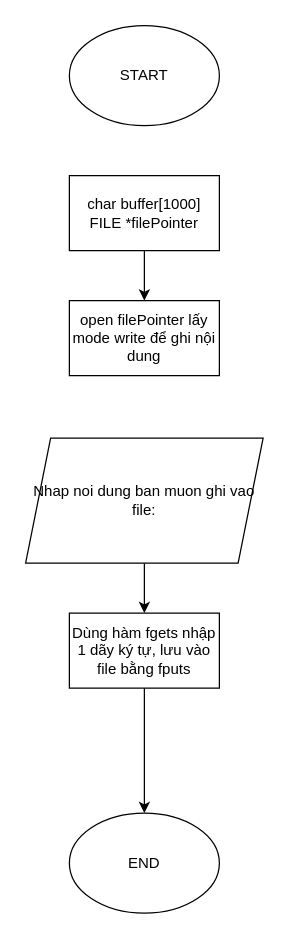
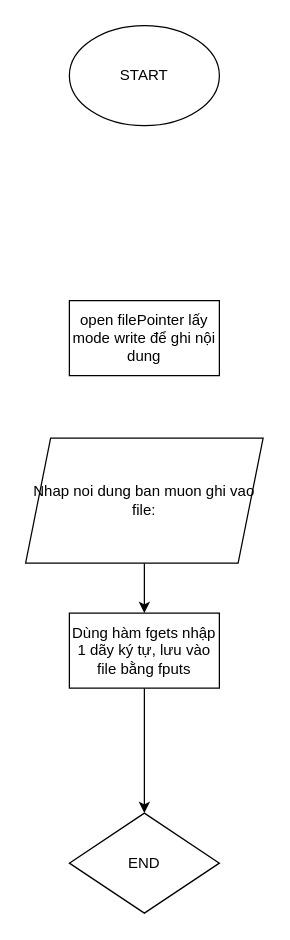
(144, 213) -> none
(144, 272) -> none
(144, 863) -> (144, 863)
